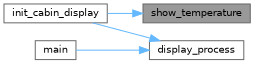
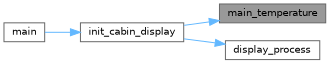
(197, 13) -> (273, 13)
(108, 50) -> (58, 32)
